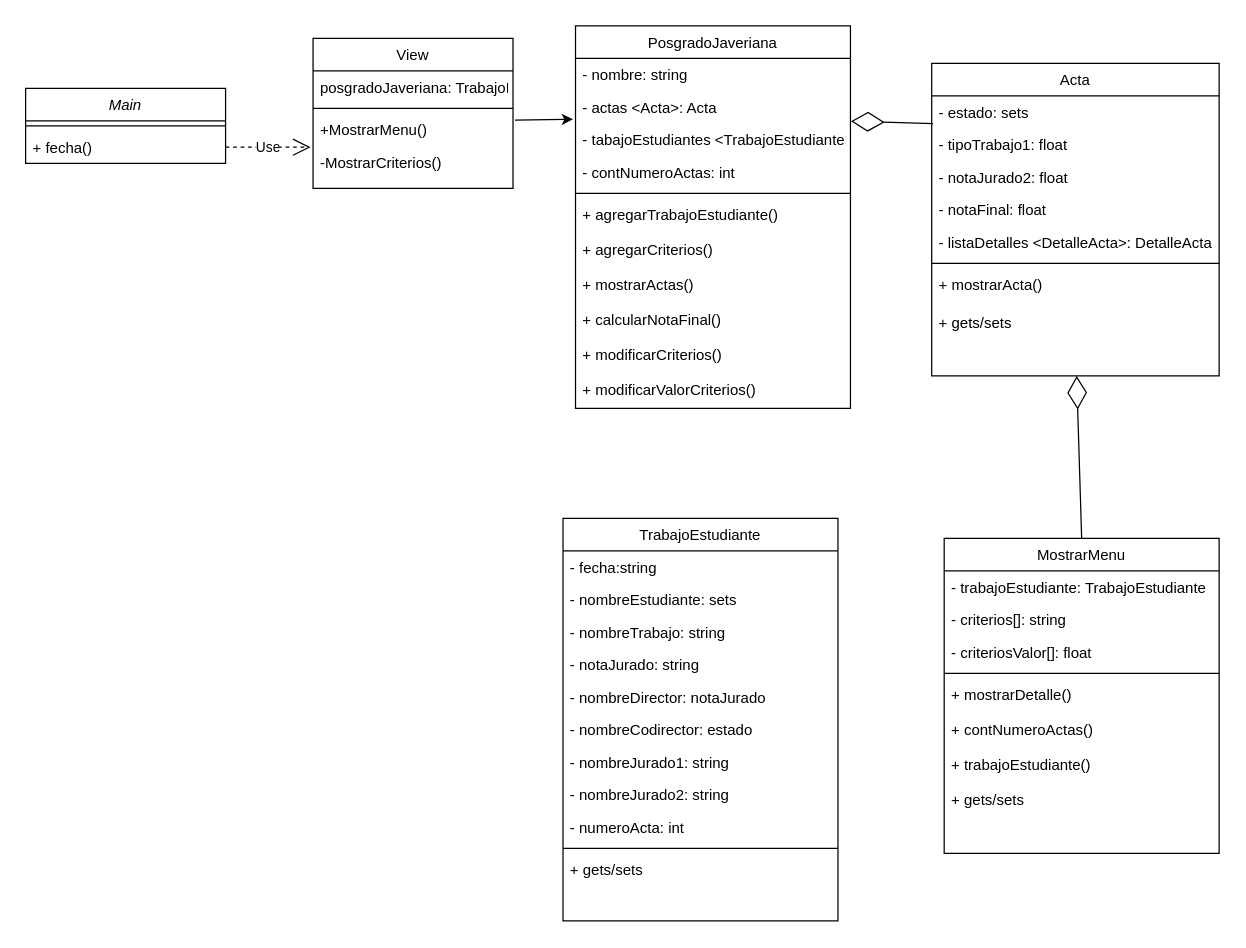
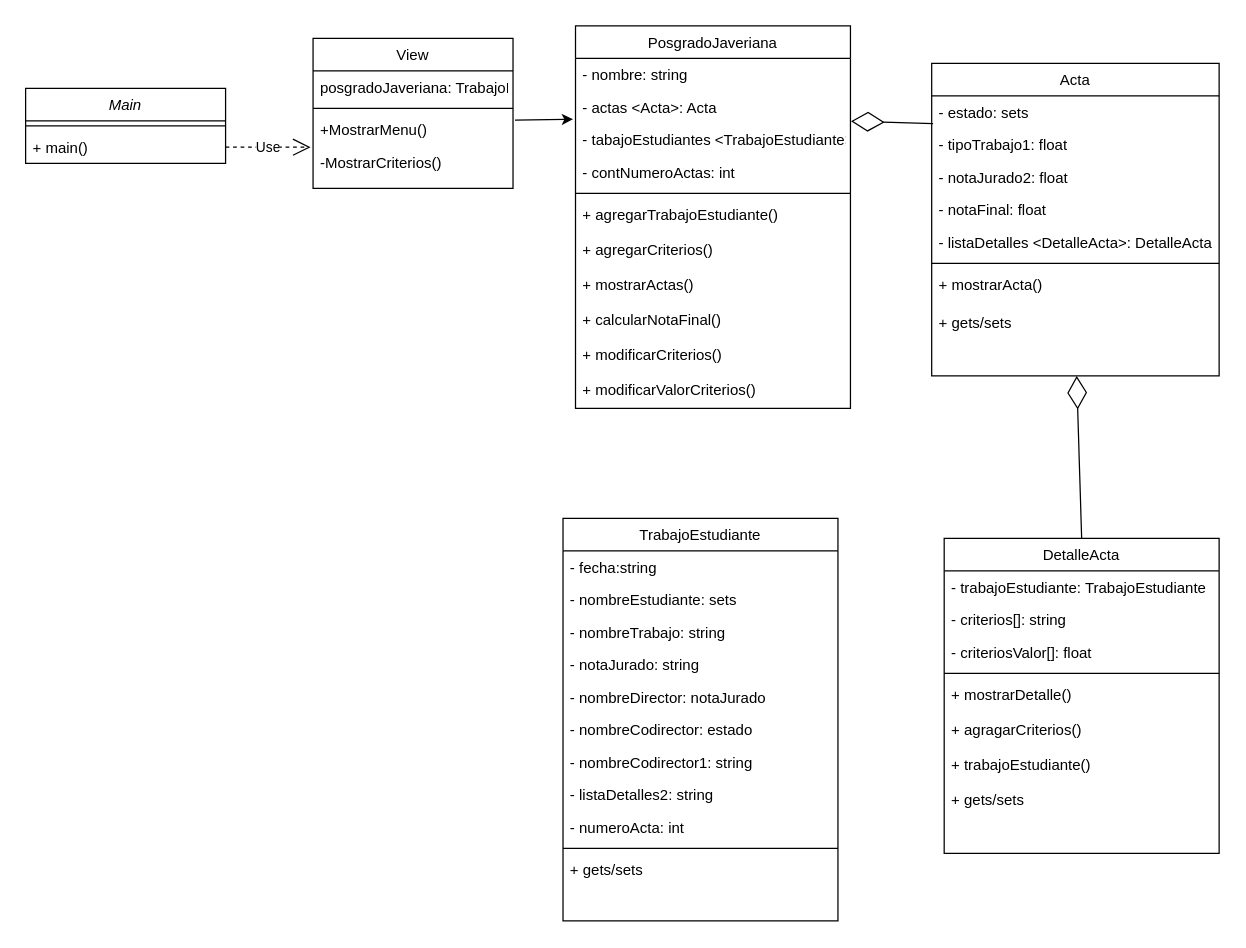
(68, 148) -> (62, 148)
(1081, 555) -> (1081, 555)
(1029, 730) -> (1029, 730)
(659, 763) -> (674, 763)
(659, 795) -> (655, 795)
